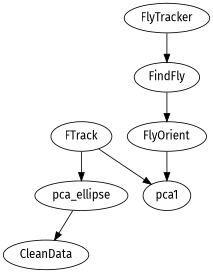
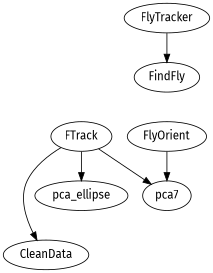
(167, 103) -> none
(167, 196) -> (167, 196)
(66, 222) -> (26, 184)
